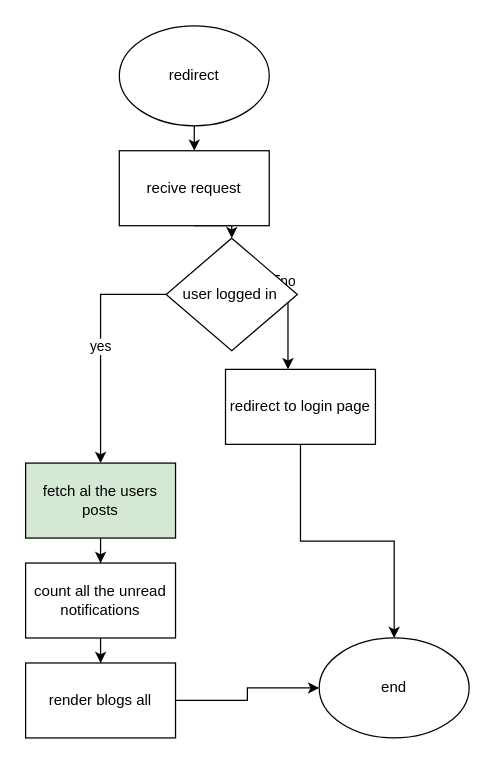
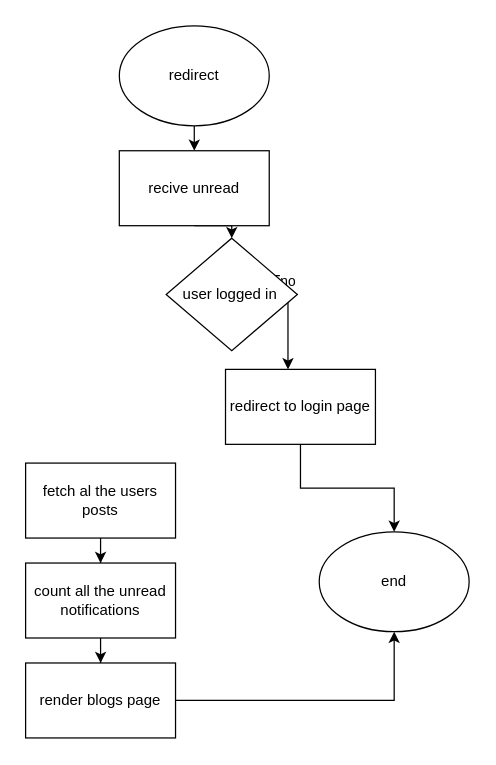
(194, 188) -> (194, 188)
(101, 342) -> none
(101, 501) -> (101, 501)
(394, 688) -> (394, 582)
(101, 701) -> (101, 701)
